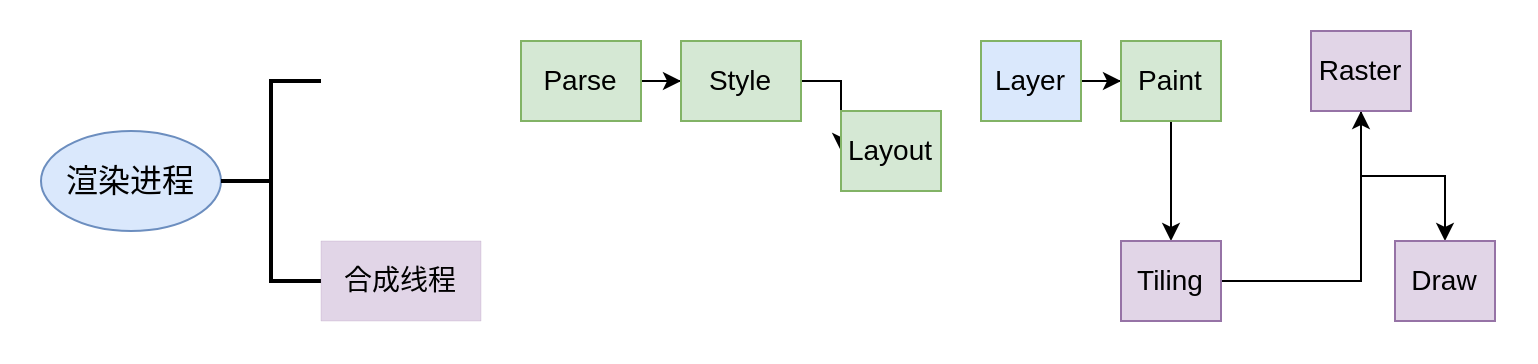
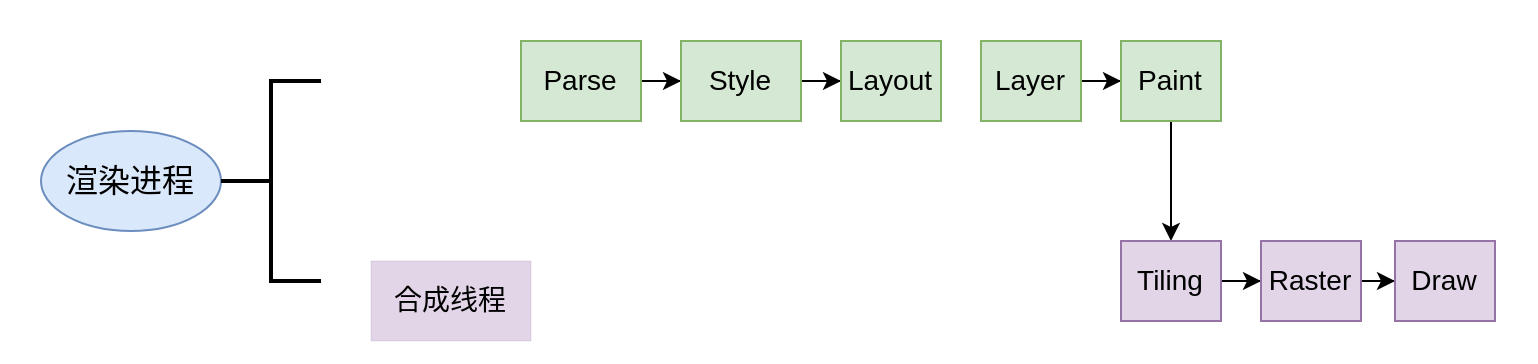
(1361, 71) -> (1311, 281)
(1031, 81) -> (1031, 81)
(891, 151) -> (891, 81)
(401, 281) -> (451, 301)
